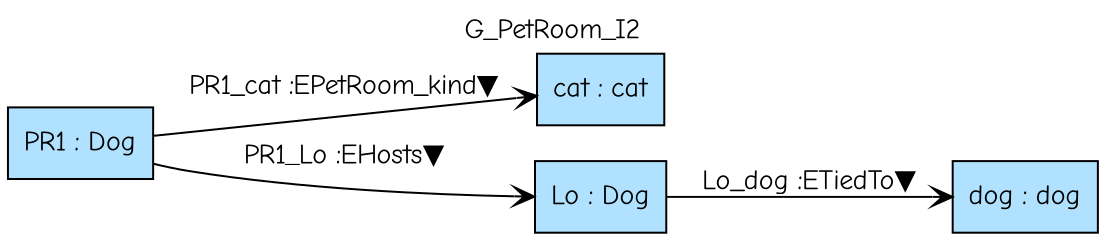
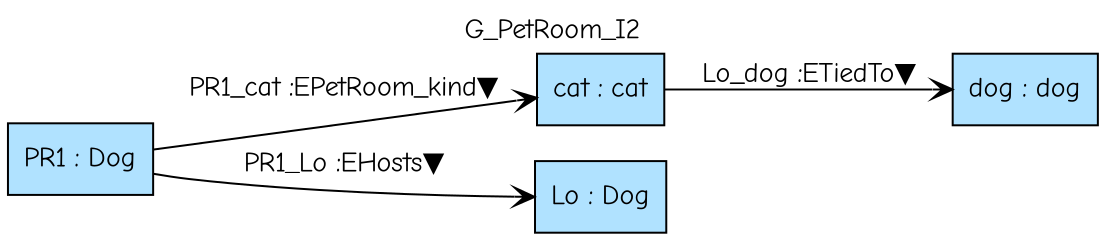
(799, 197) -> (798, 89)
